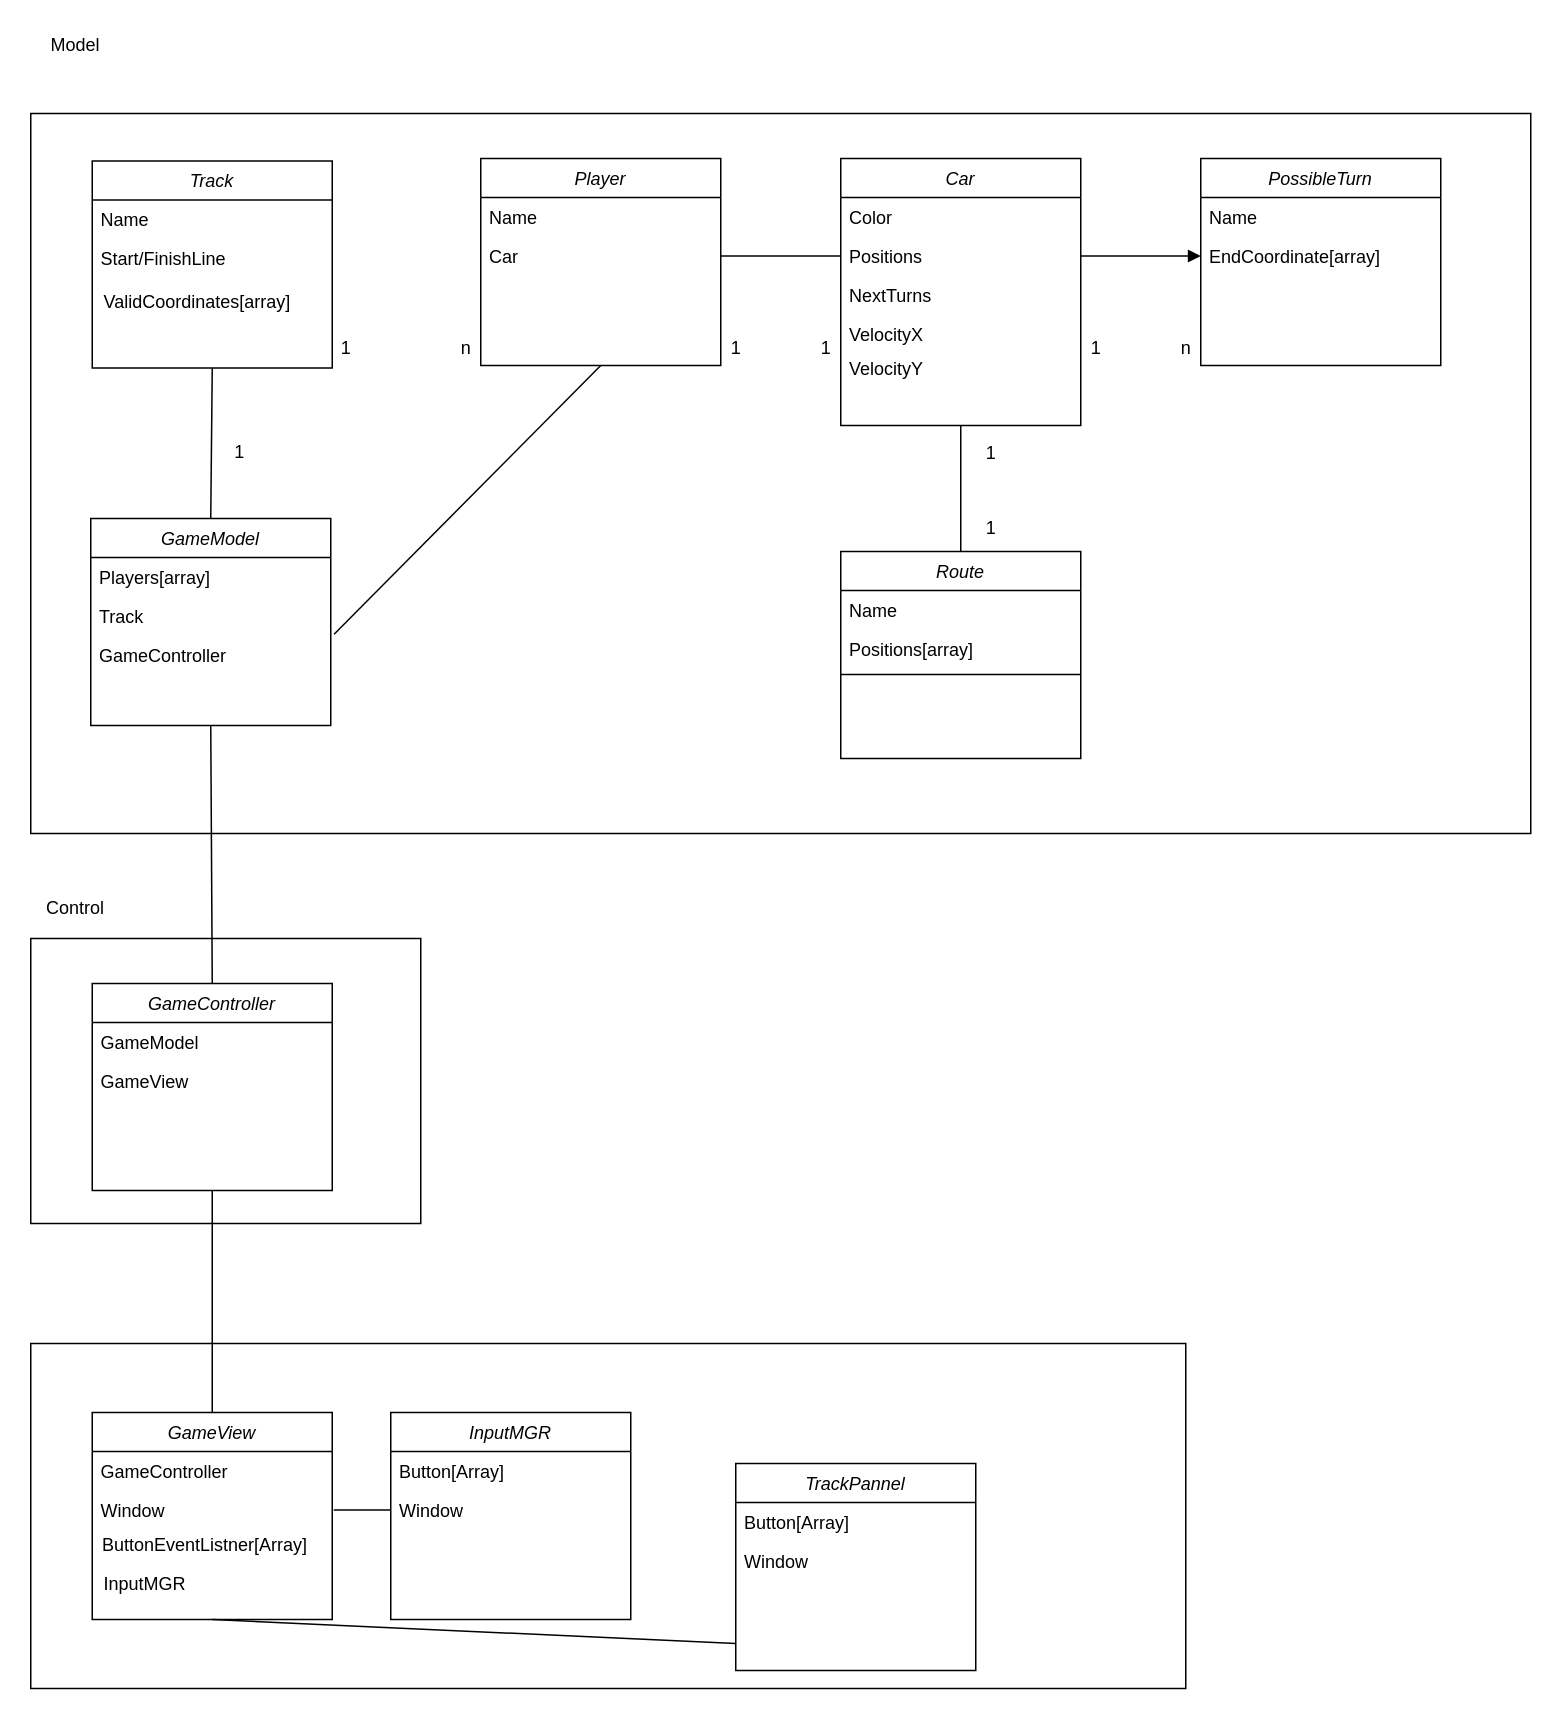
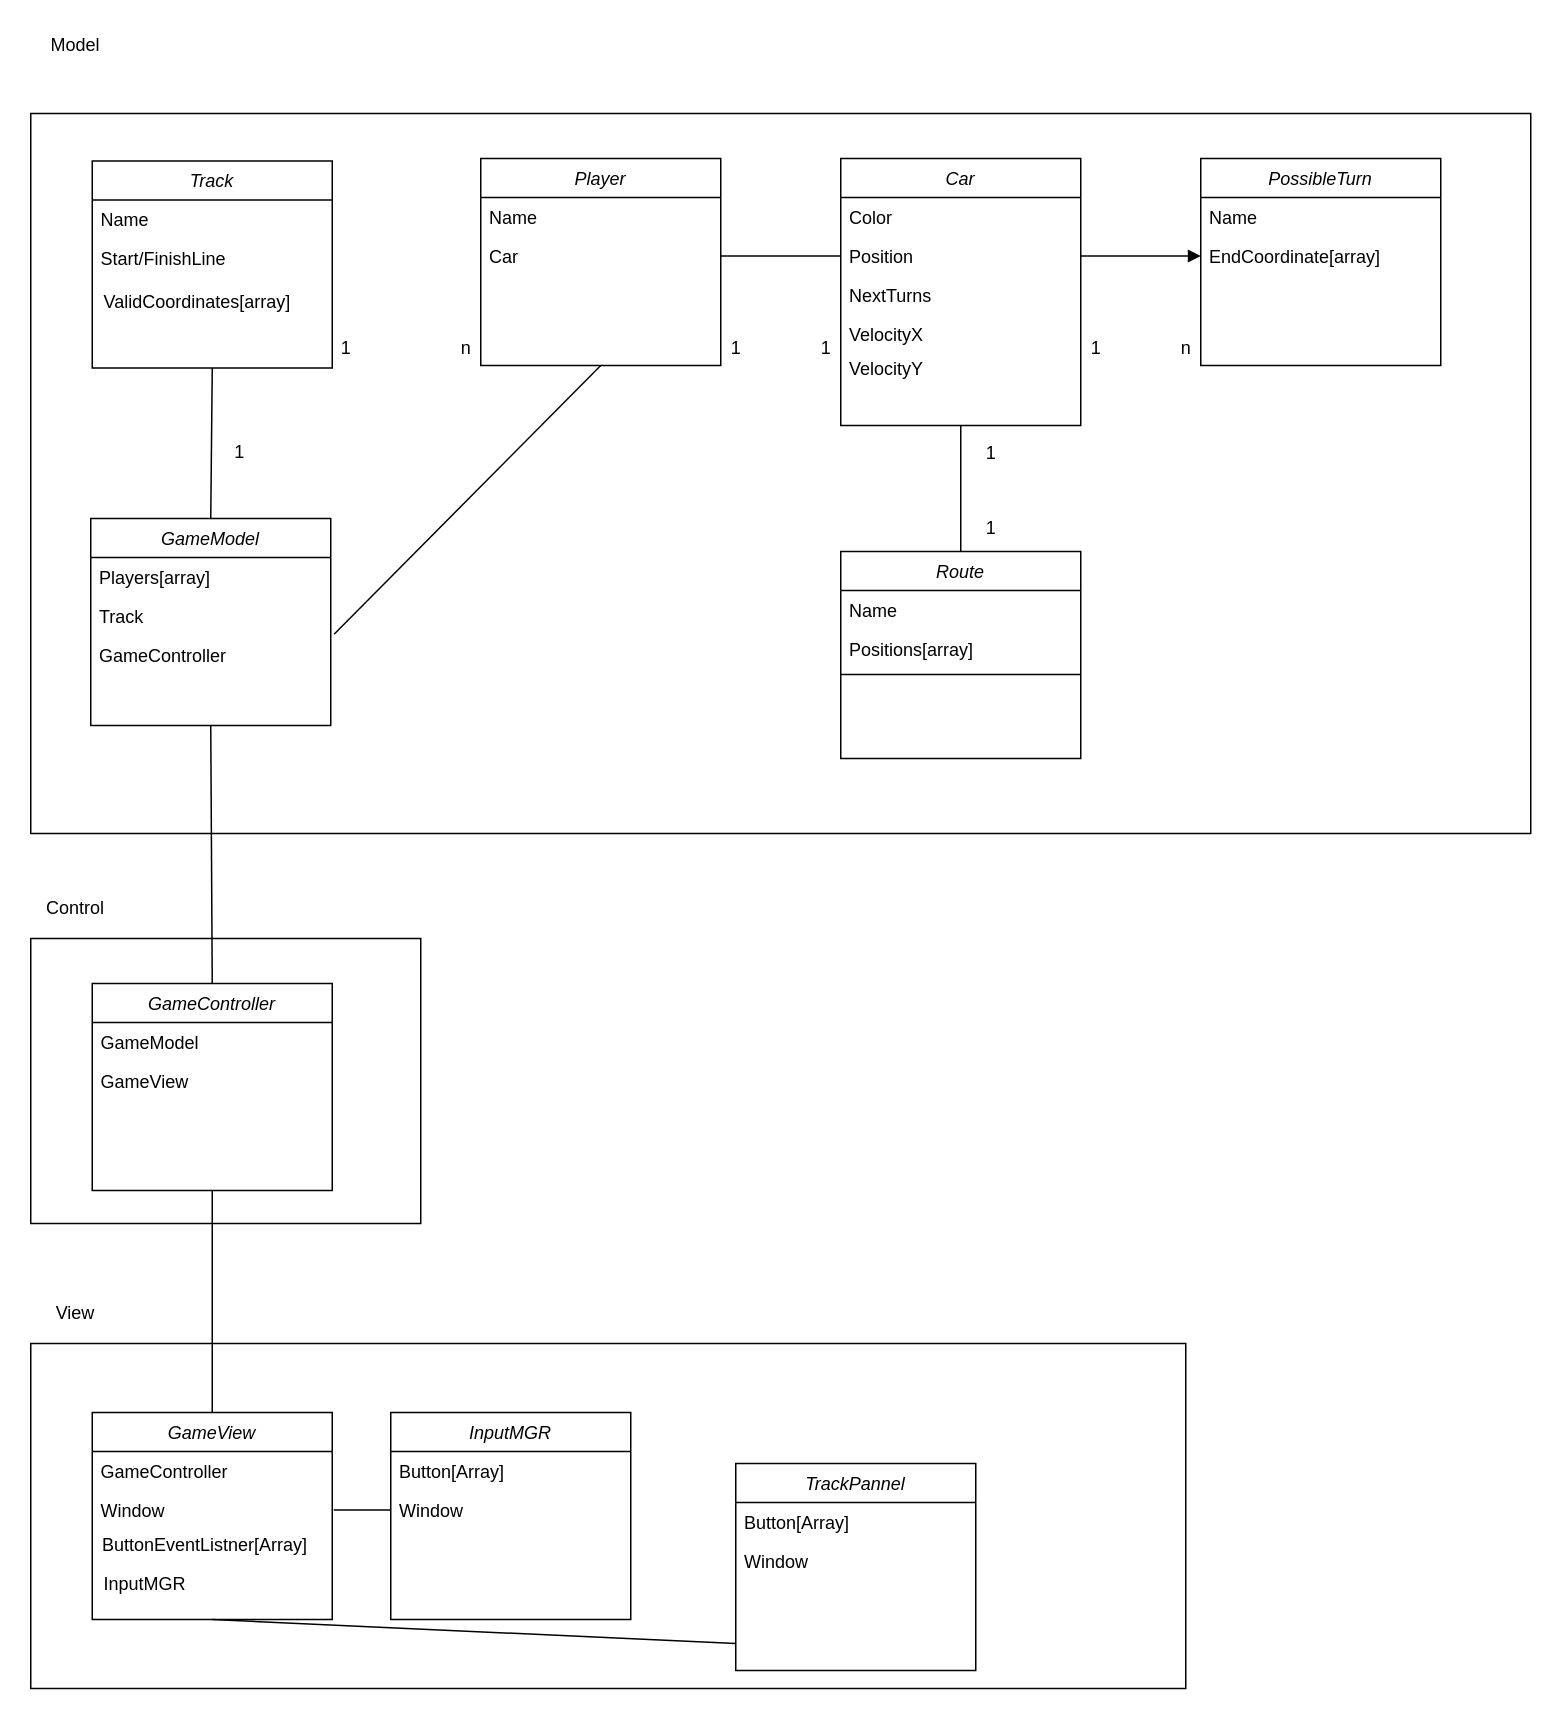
(890, 257) -> (885, 257)
none -> (76, 1313)
